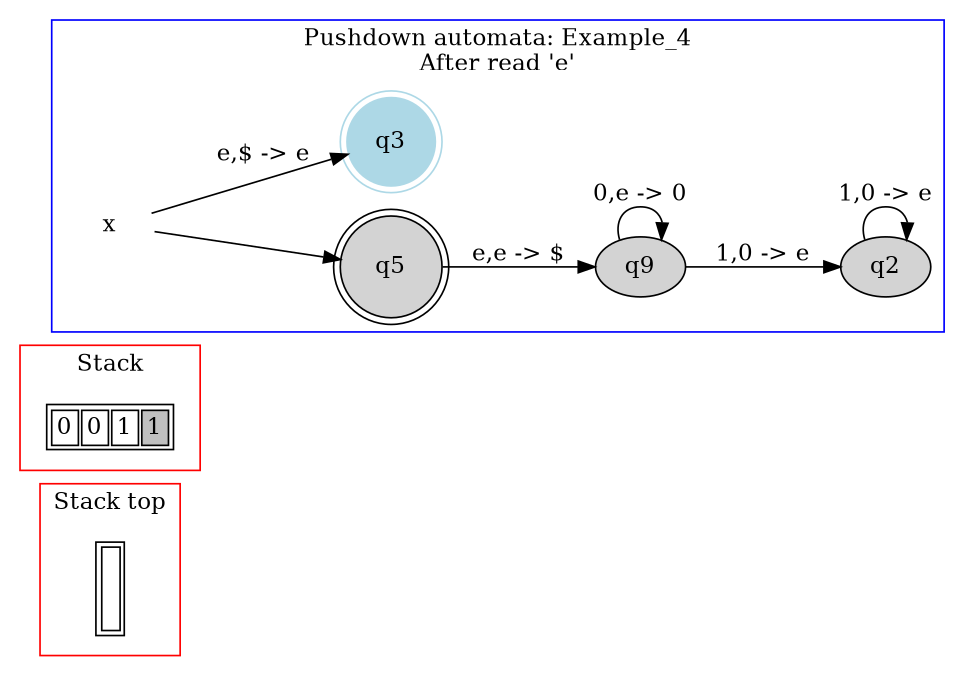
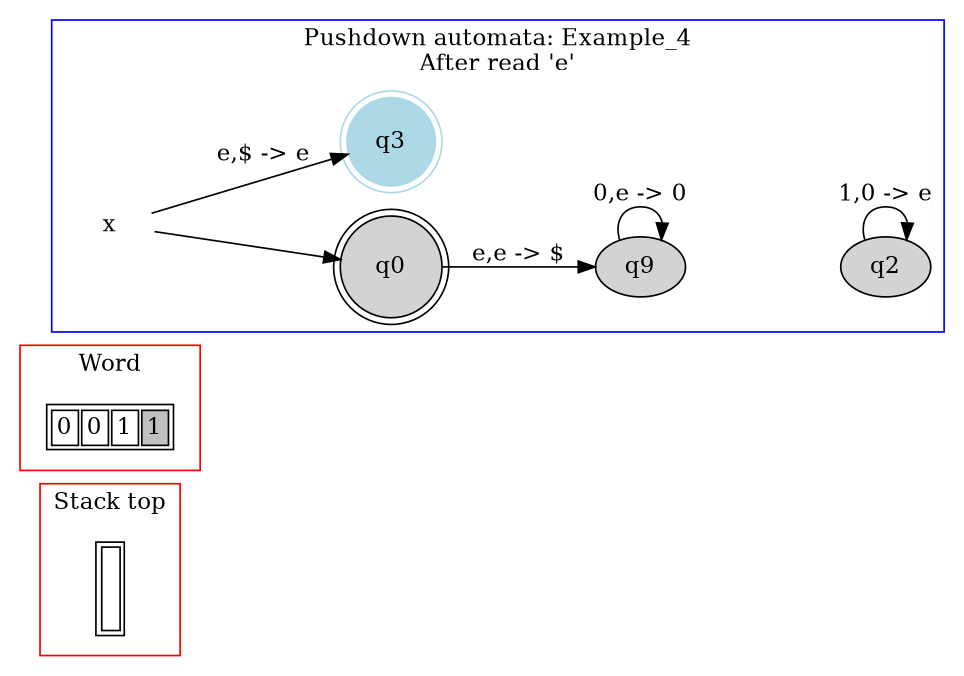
(391, 267) -> (391, 267)
(755, 267) -> none
(110, 364) -> (110, 364)
